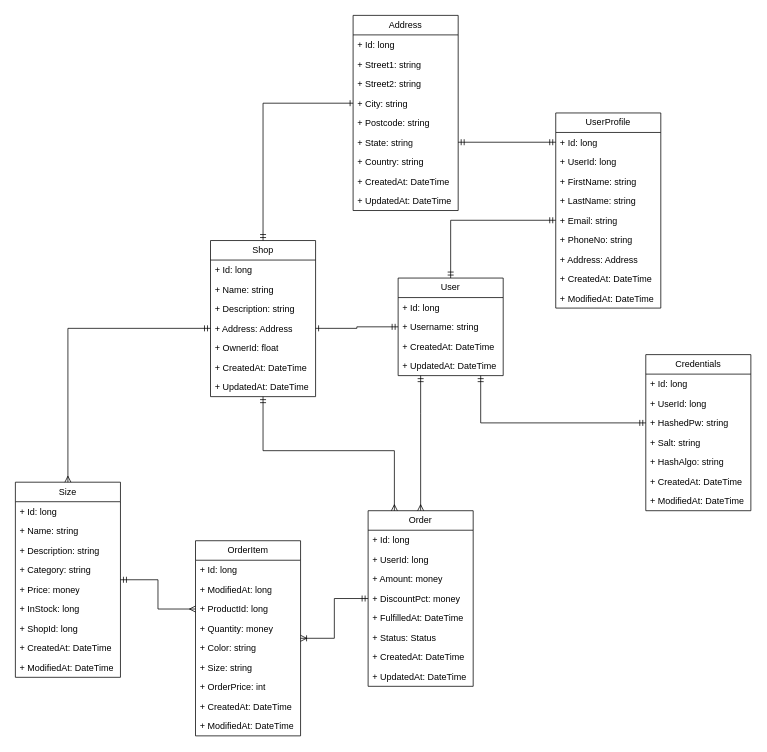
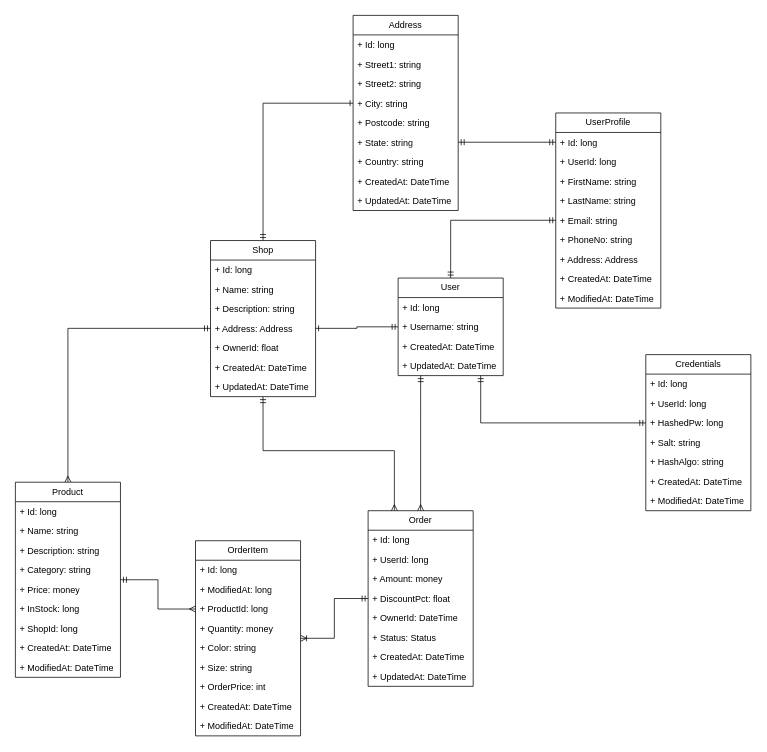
(691, 424) -> (686, 424)
(68, 492) -> (68, 492)
(418, 599) -> (417, 599)
(421, 619) -> (416, 619)
